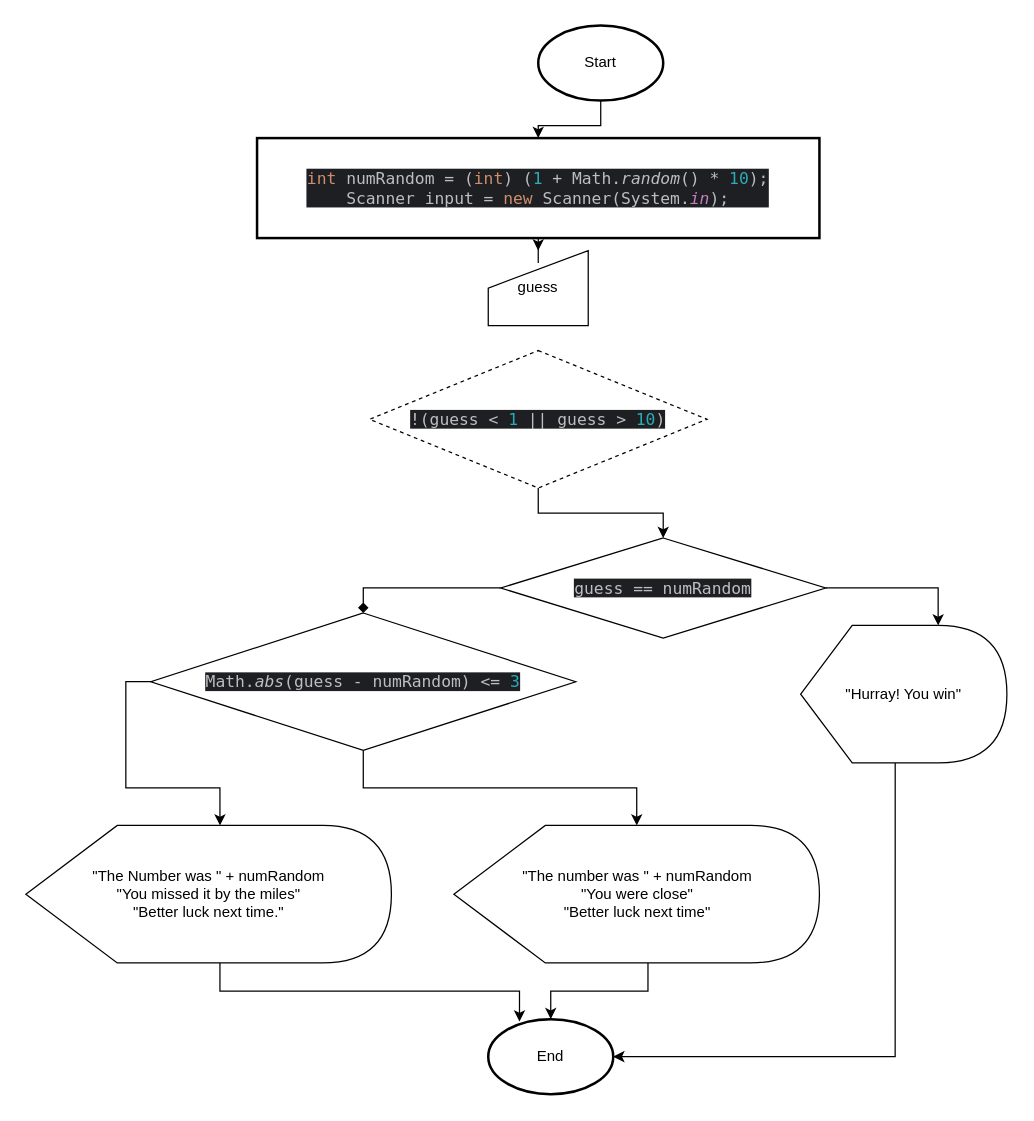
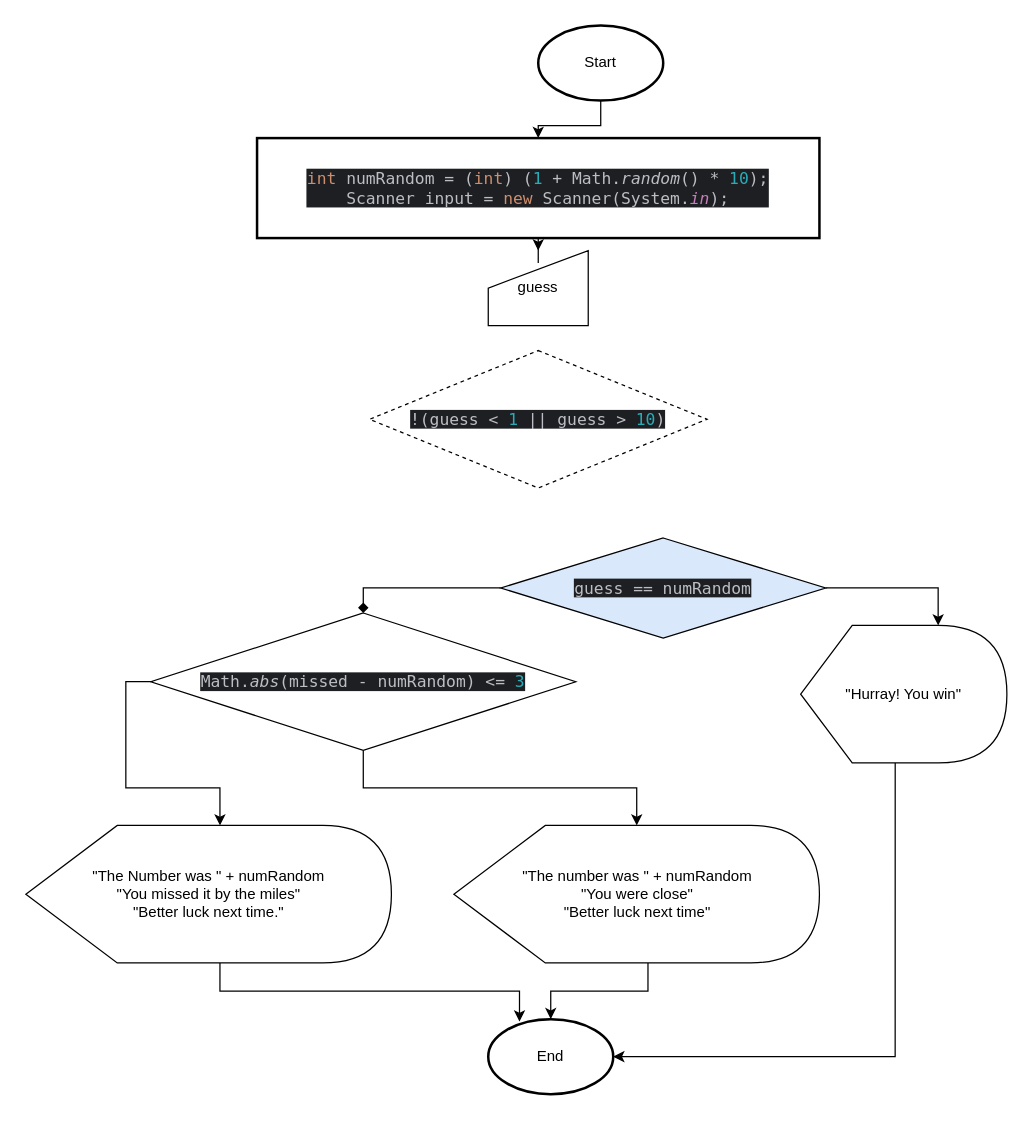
(596, 513) -> none
(663, 588) -> (663, 588)
(363, 682) -> (363, 682)
